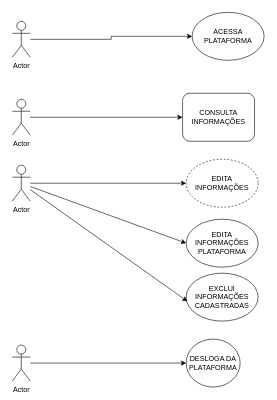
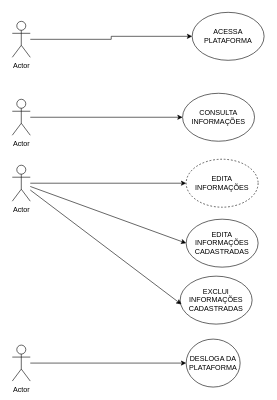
(219, 117) -> (219, 117)
(222, 243) -> (222, 243)
(222, 297) -> (216, 300)
